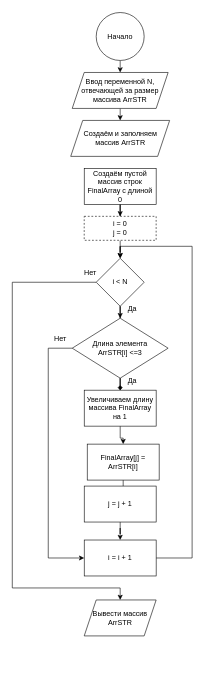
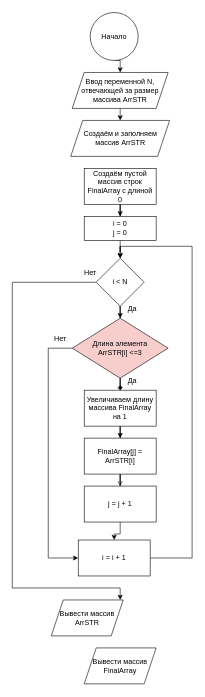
(120, 36) -> (114, 36)
(120, 228) -> (120, 228)
(120, 348) -> (120, 348)
(123, 462) -> (120, 456)
(120, 558) -> (114, 558)
(120, 618) -> (87, 618)
none -> (120, 666)
